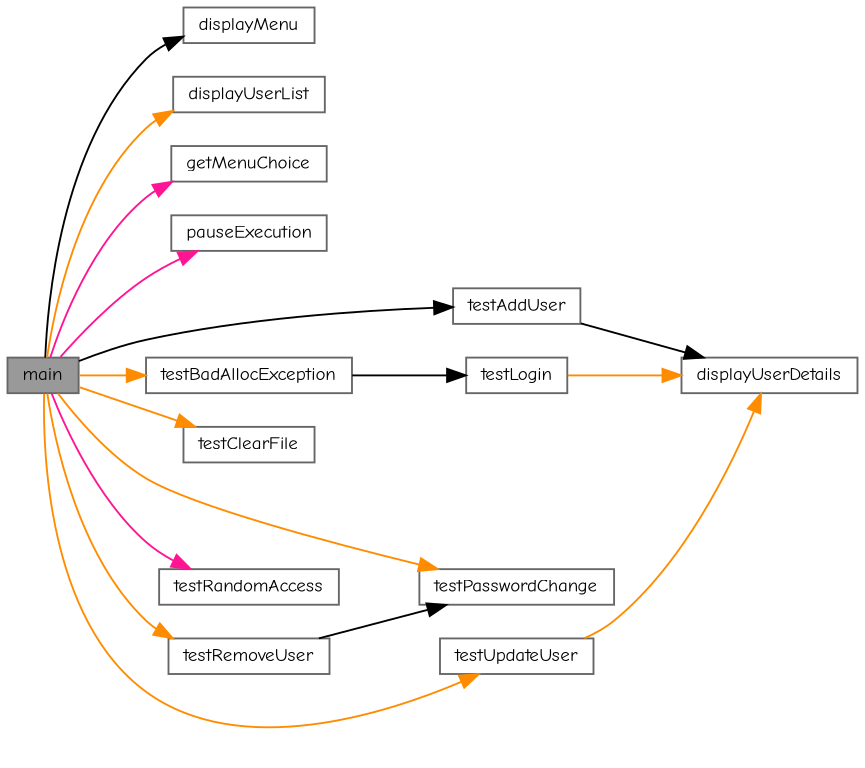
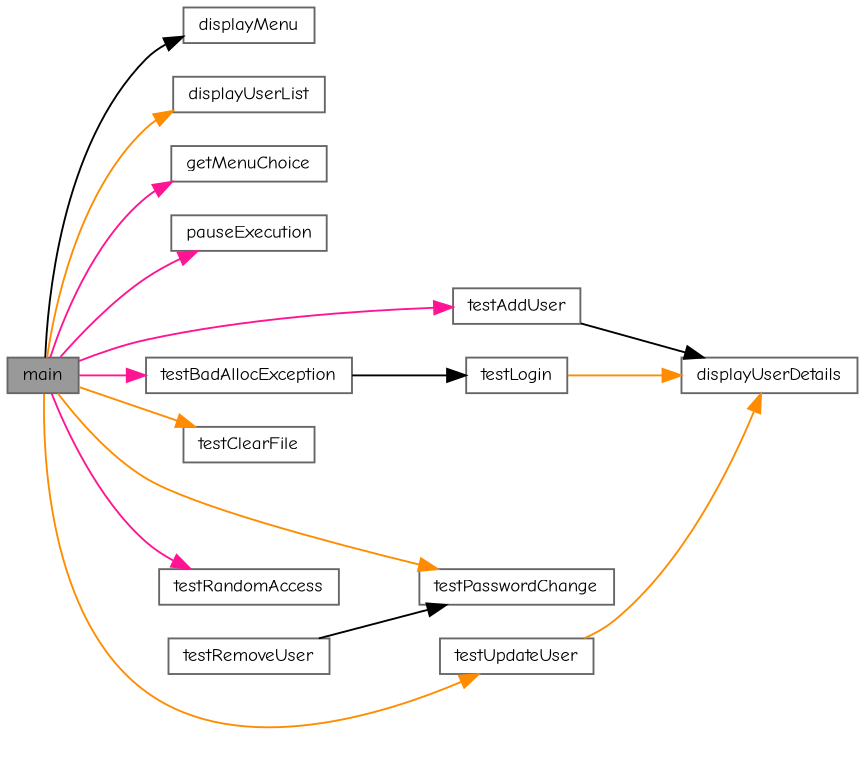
(254, 322) -> (254, 322)
(103, 375) -> (103, 375)
(82, 521) -> none
